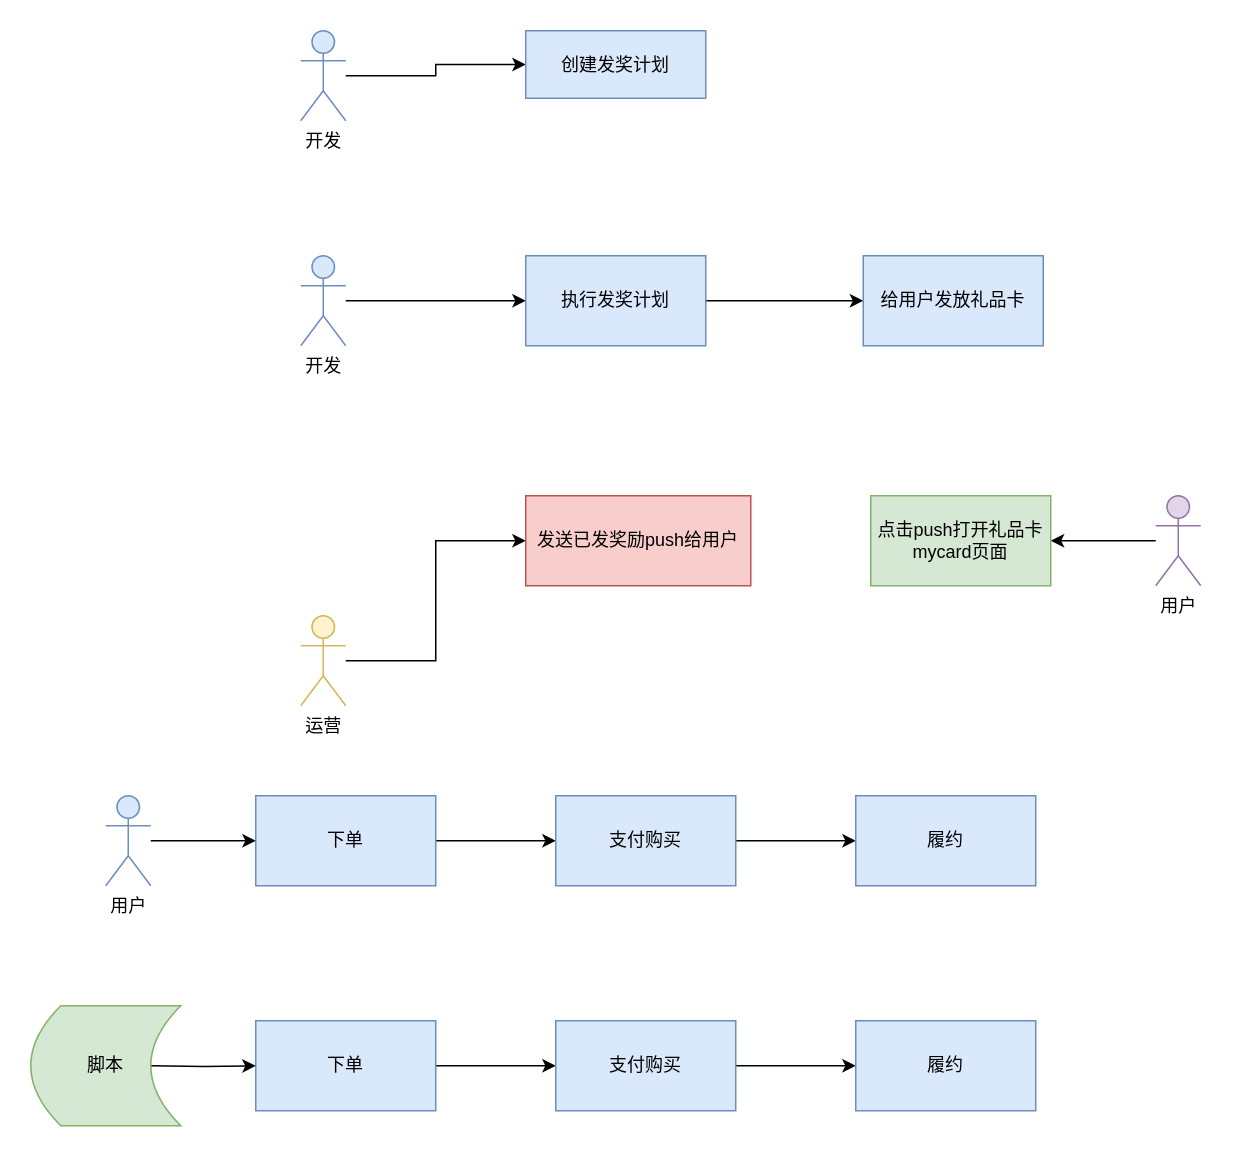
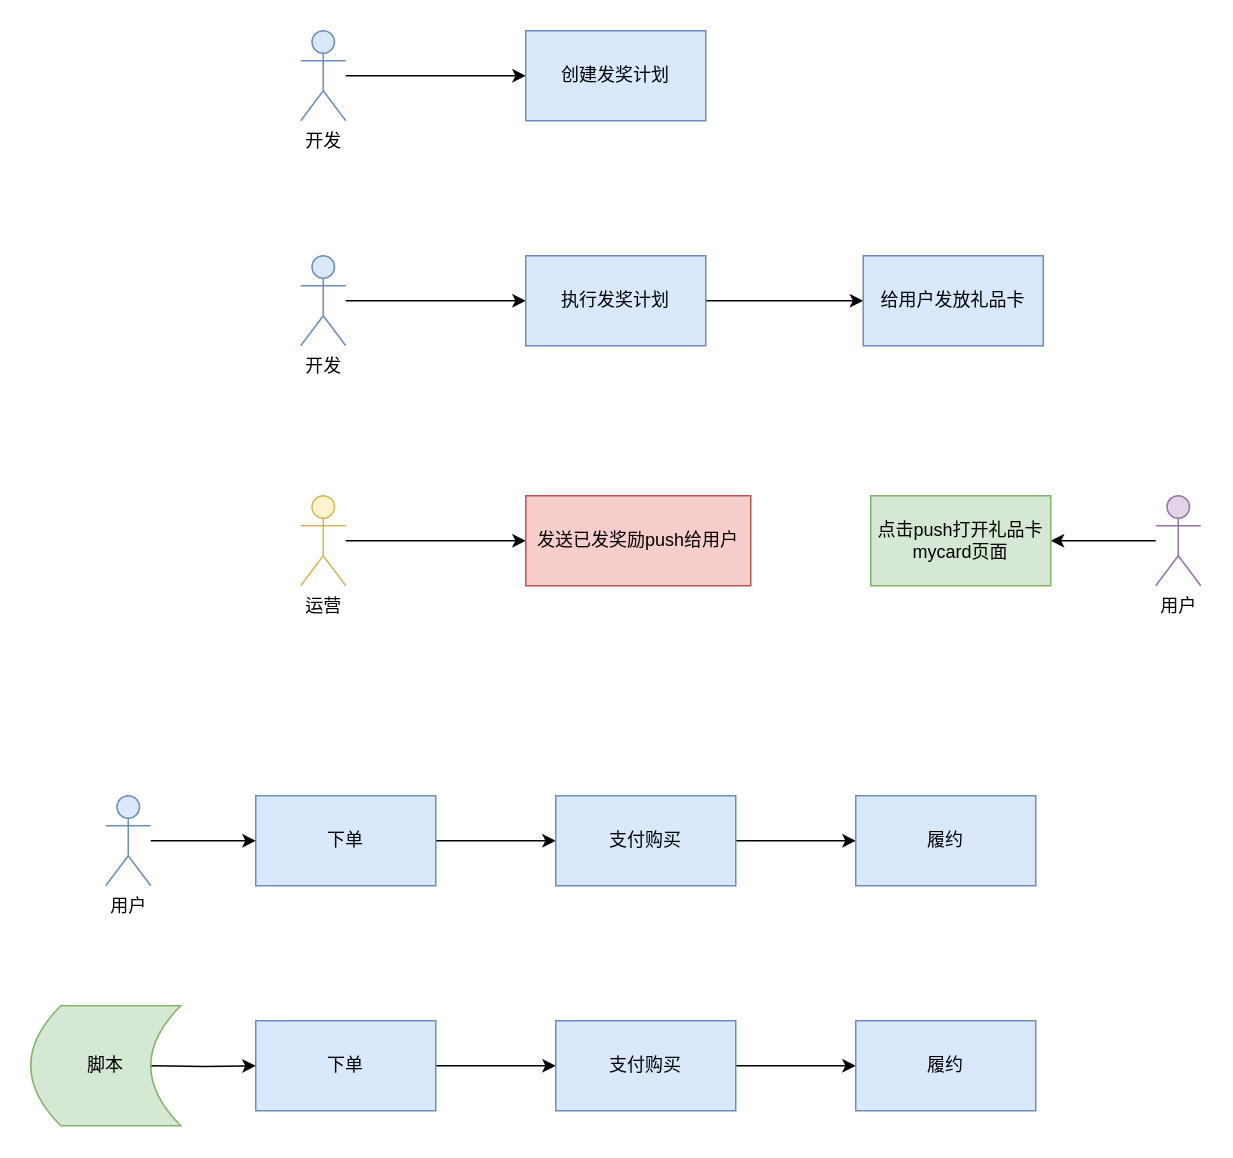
(616, 65) -> (616, 76)
(323, 661) -> (323, 541)
